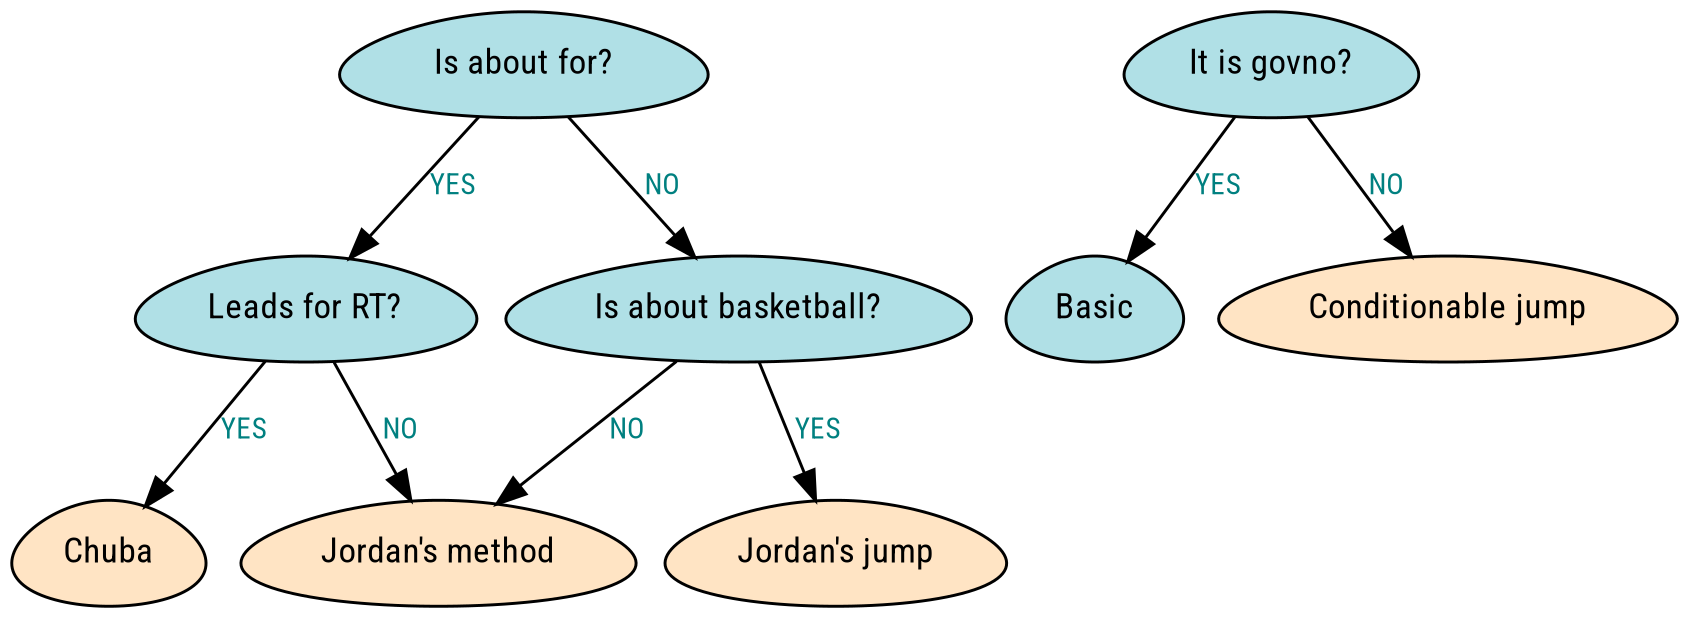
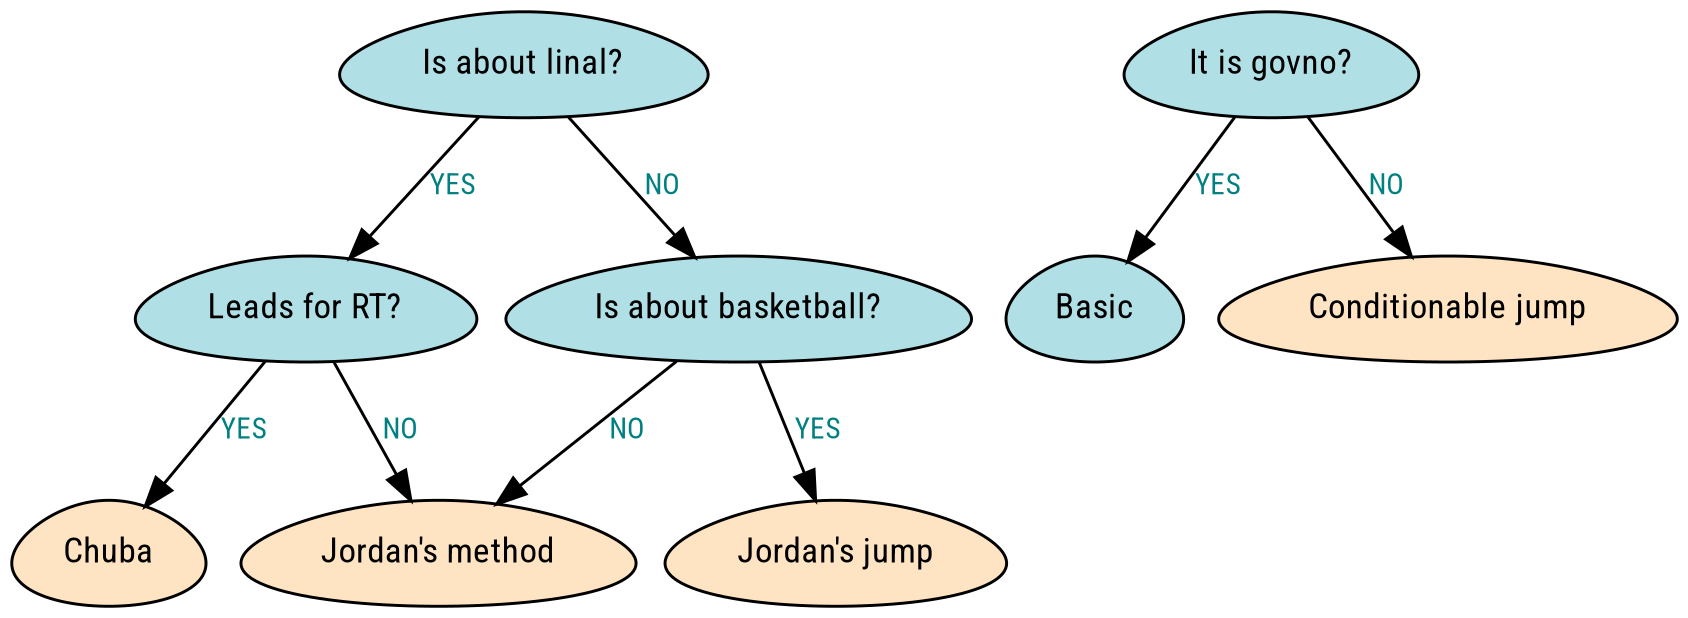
(524, 65) -> (524, 65)
